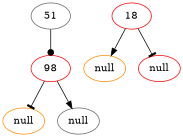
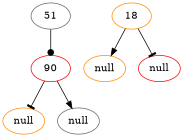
(132, 16) -> (132, 16)
(51, 69) -> (51, 69)
